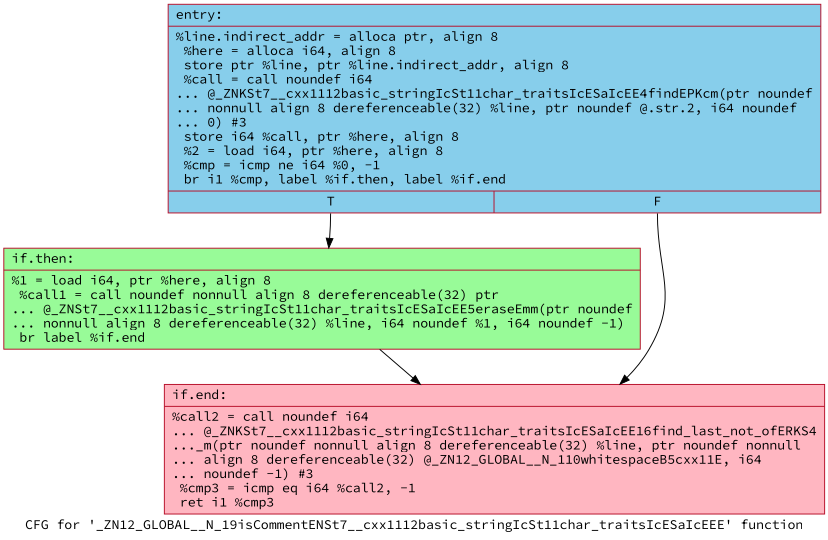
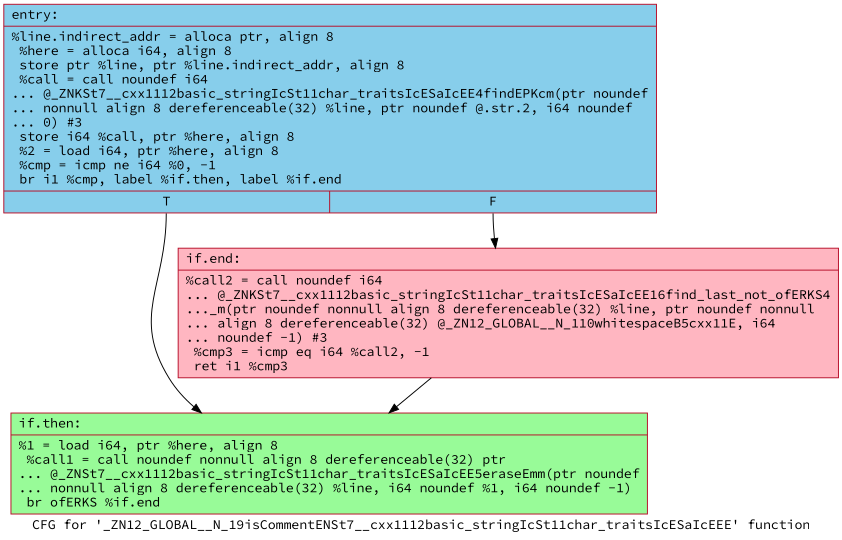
(79, 338) -> (90, 503)
(396, 364) -> (414, 392)
